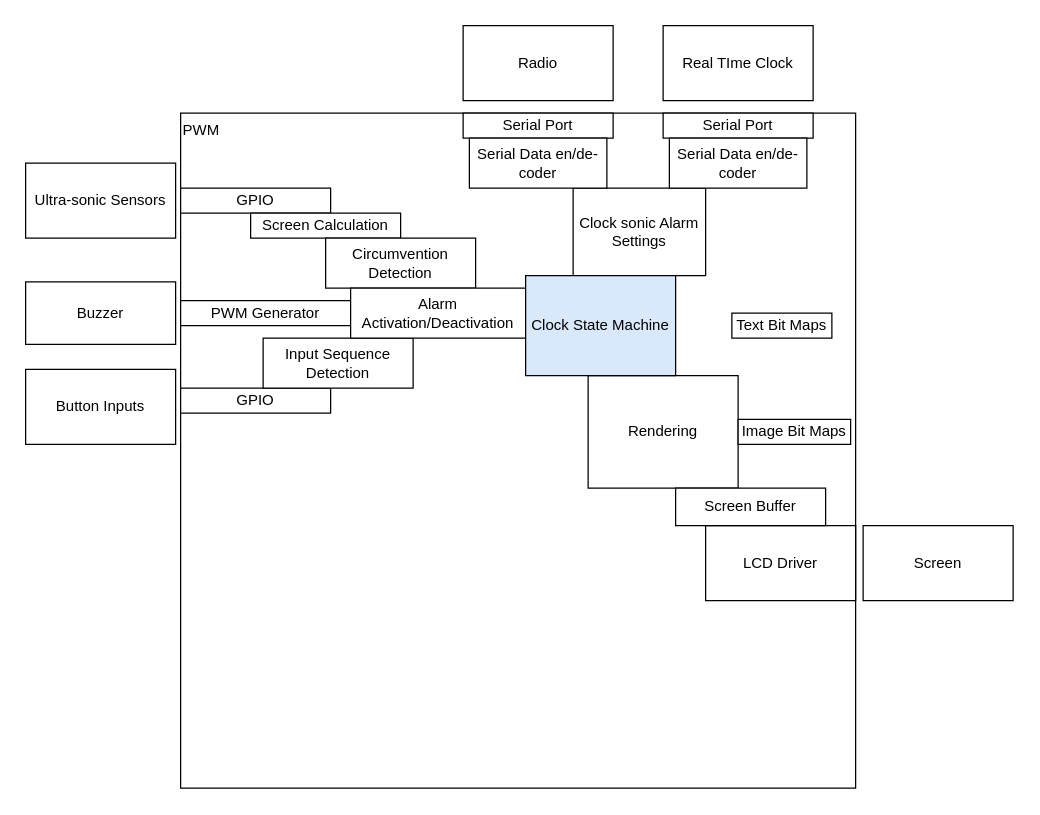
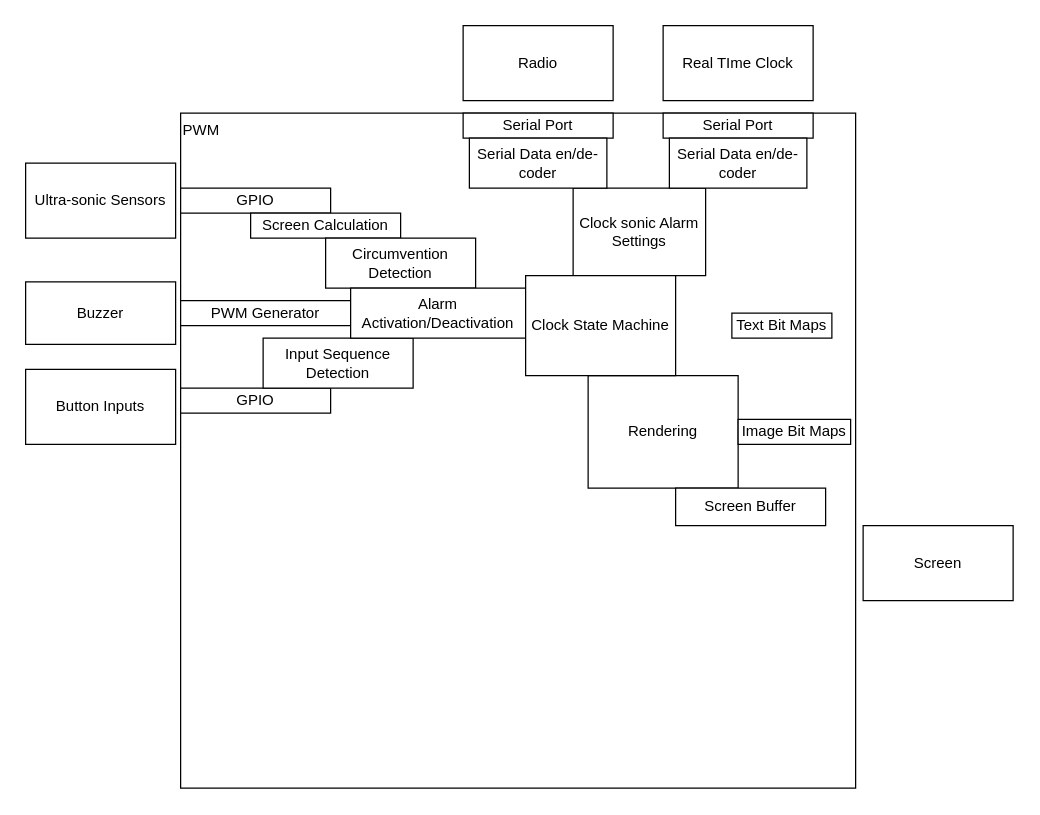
(601, 326) -> (601, 326)
(781, 563) -> none
